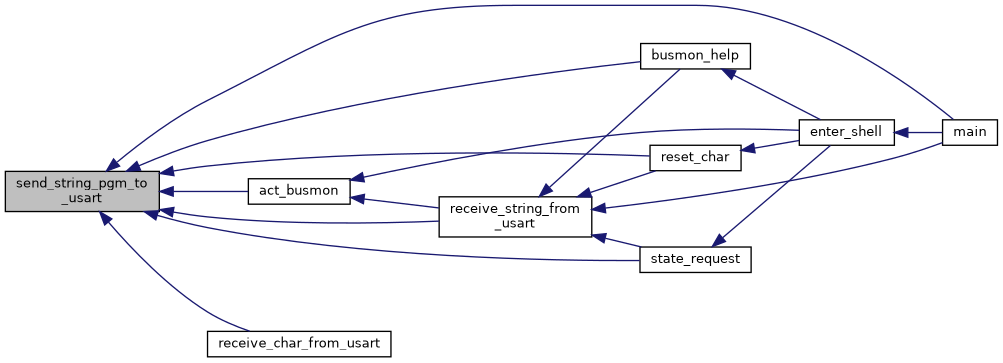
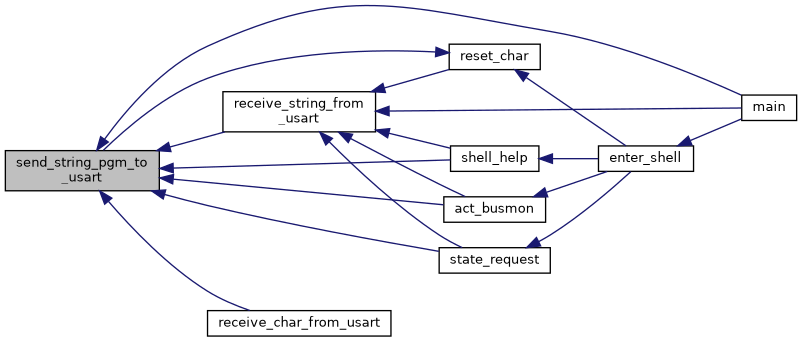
(696, 56) -> (495, 159)
(411, 154) -> (257, 64)
(401, 203) -> (410, 170)
